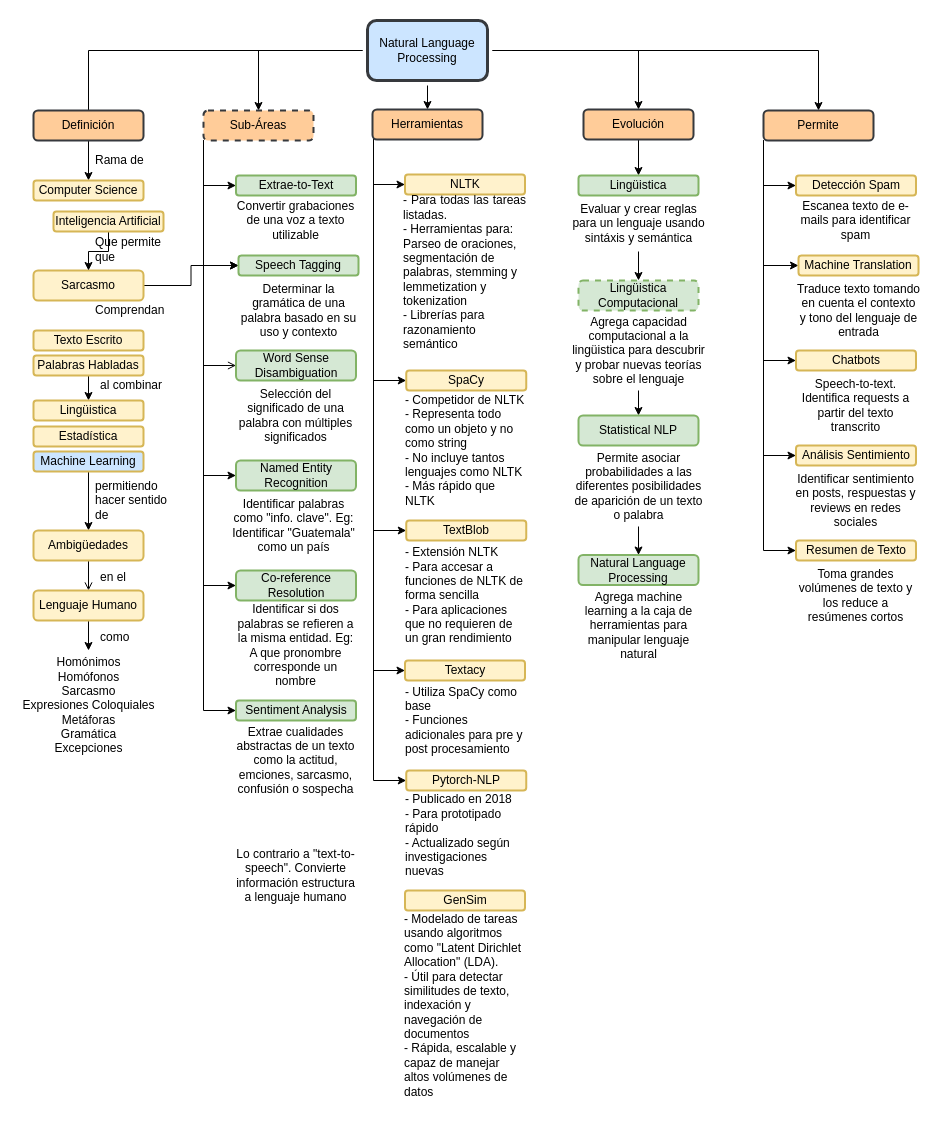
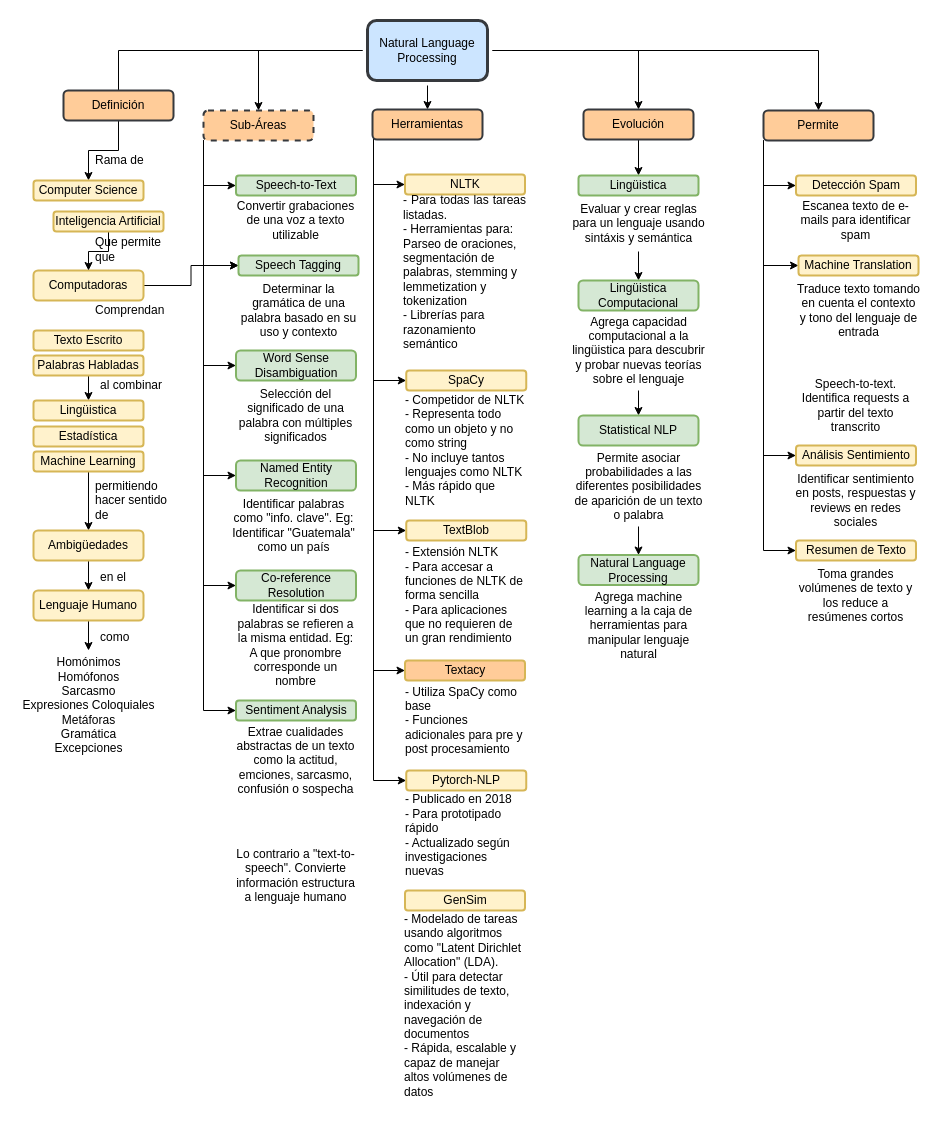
(89, 126) -> (119, 106)
(297, 186) -> (297, 186)
(89, 286) -> (89, 286)
(639, 296) -> (639, 296)
(777, 361) -> none
(856, 361) -> none
(229, 366) -> (228, 366)
(89, 462) -> (89, 462)
(89, 584) -> (89, 582)
(465, 671) -> (465, 671)
